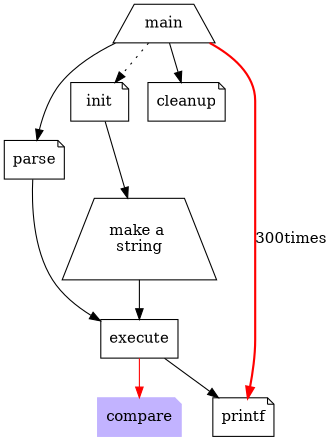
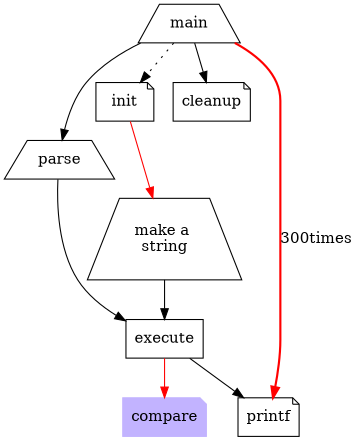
(115, 155) -> (140, 155)
(34, 160) -> (59, 160)
